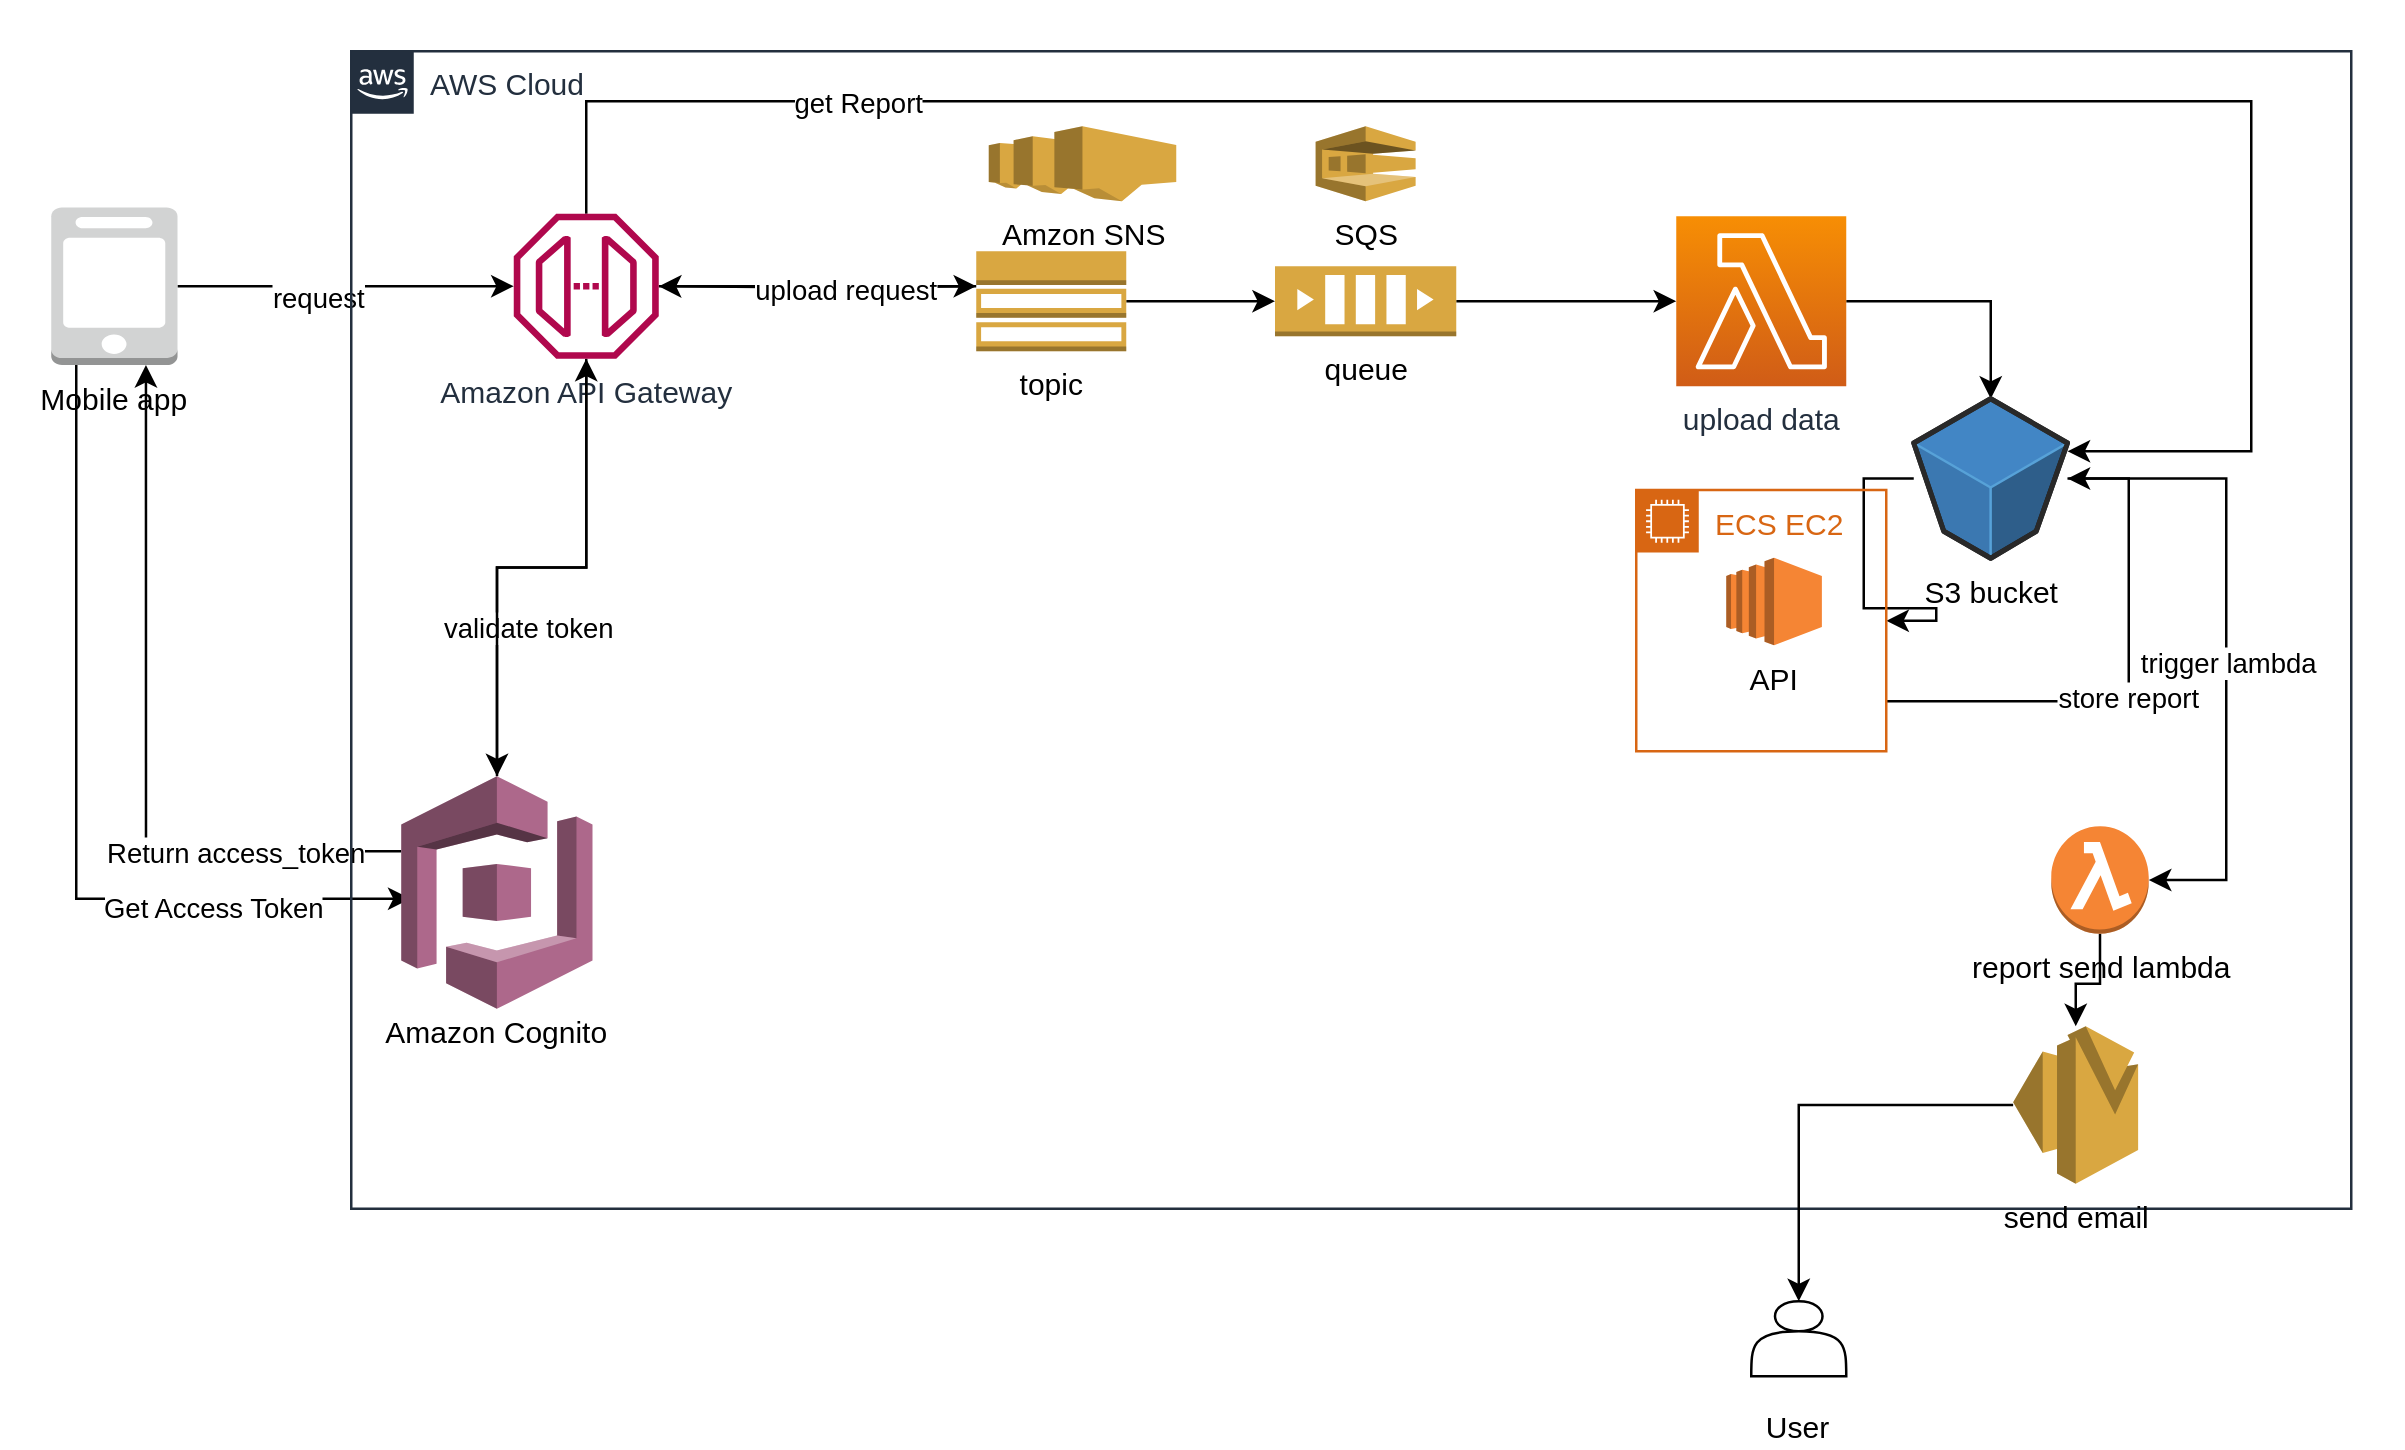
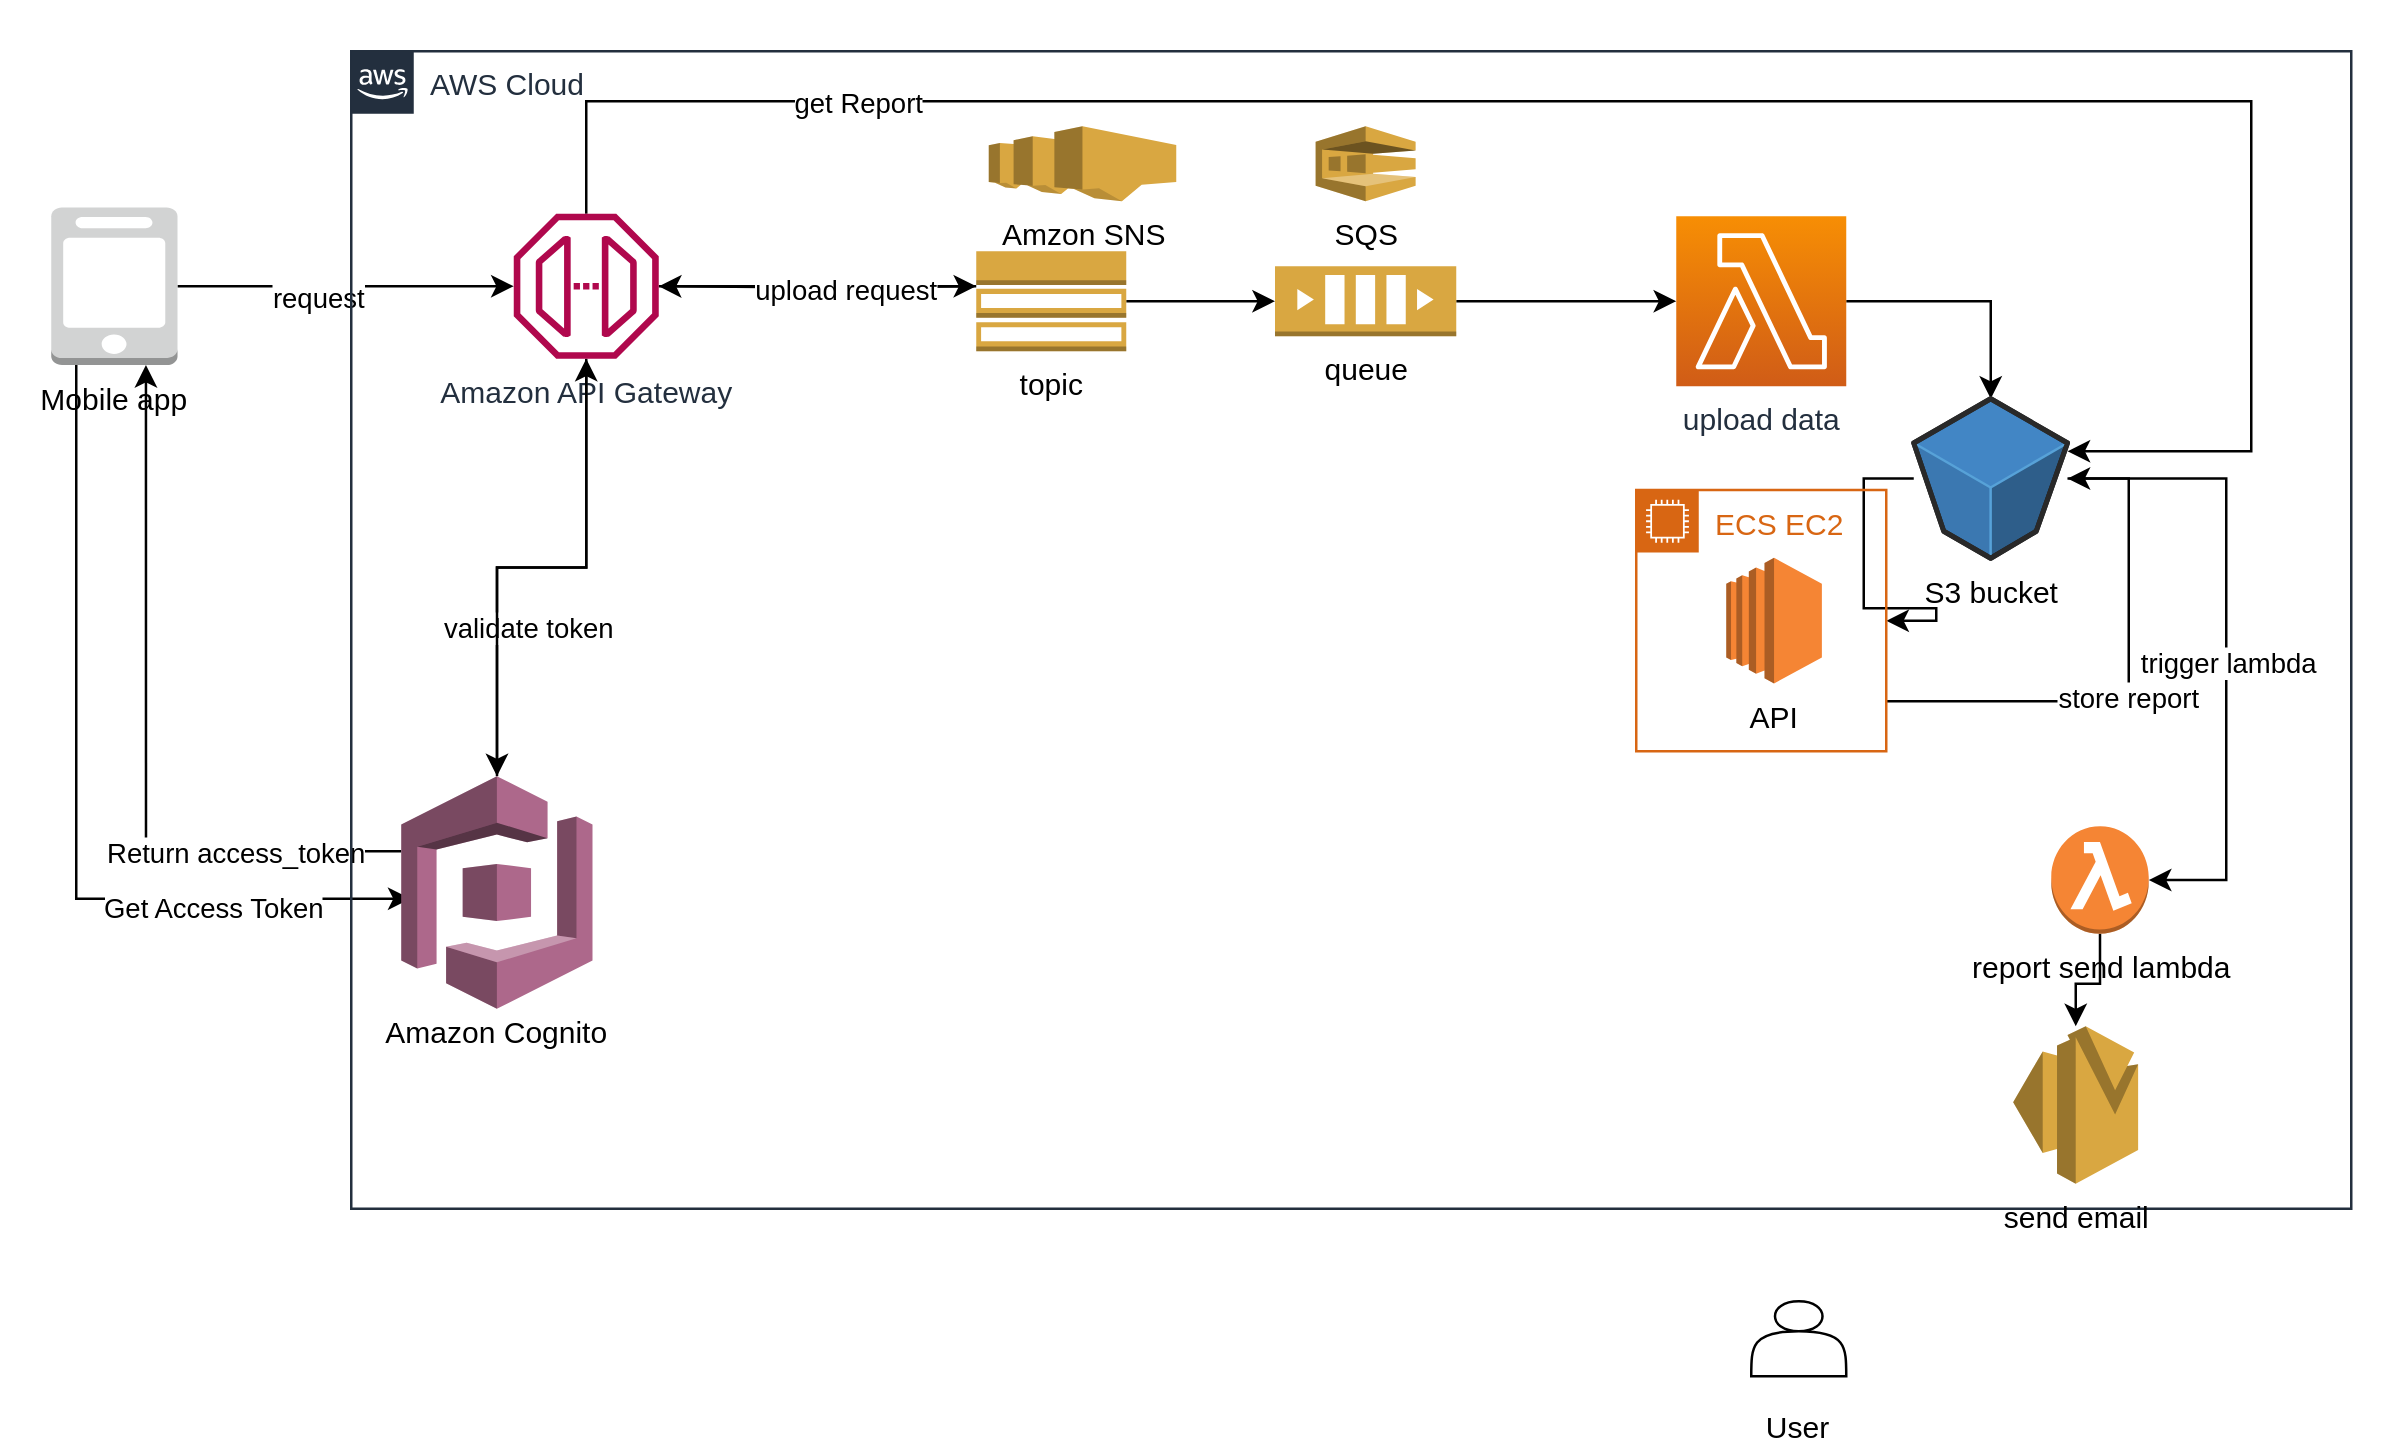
(1774, 602) -> (1774, 621)
(1857, 1105) -> none
